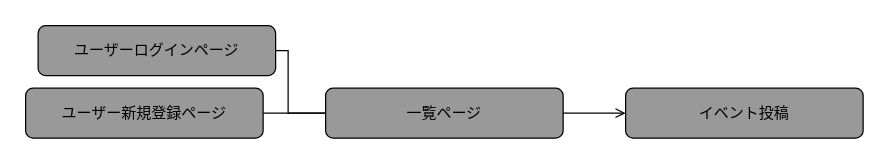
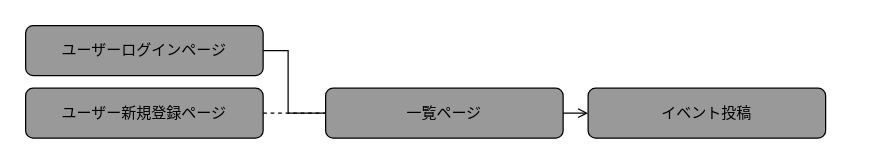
(157, 51) -> (144, 51)
(275, 113) -> (275, 113)
(744, 113) -> (707, 113)
